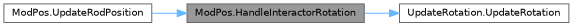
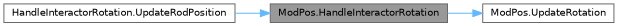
(78, 13) -> (119, 13)
(484, 13) -> (548, 13)
